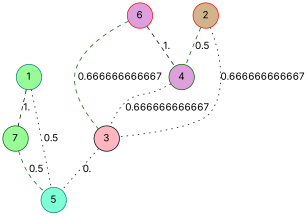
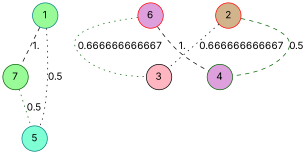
(77, 66) -> (77, 49)
(134, 97) -> none
(80, 169) -> none
(28, 173) -> (25, 108)
